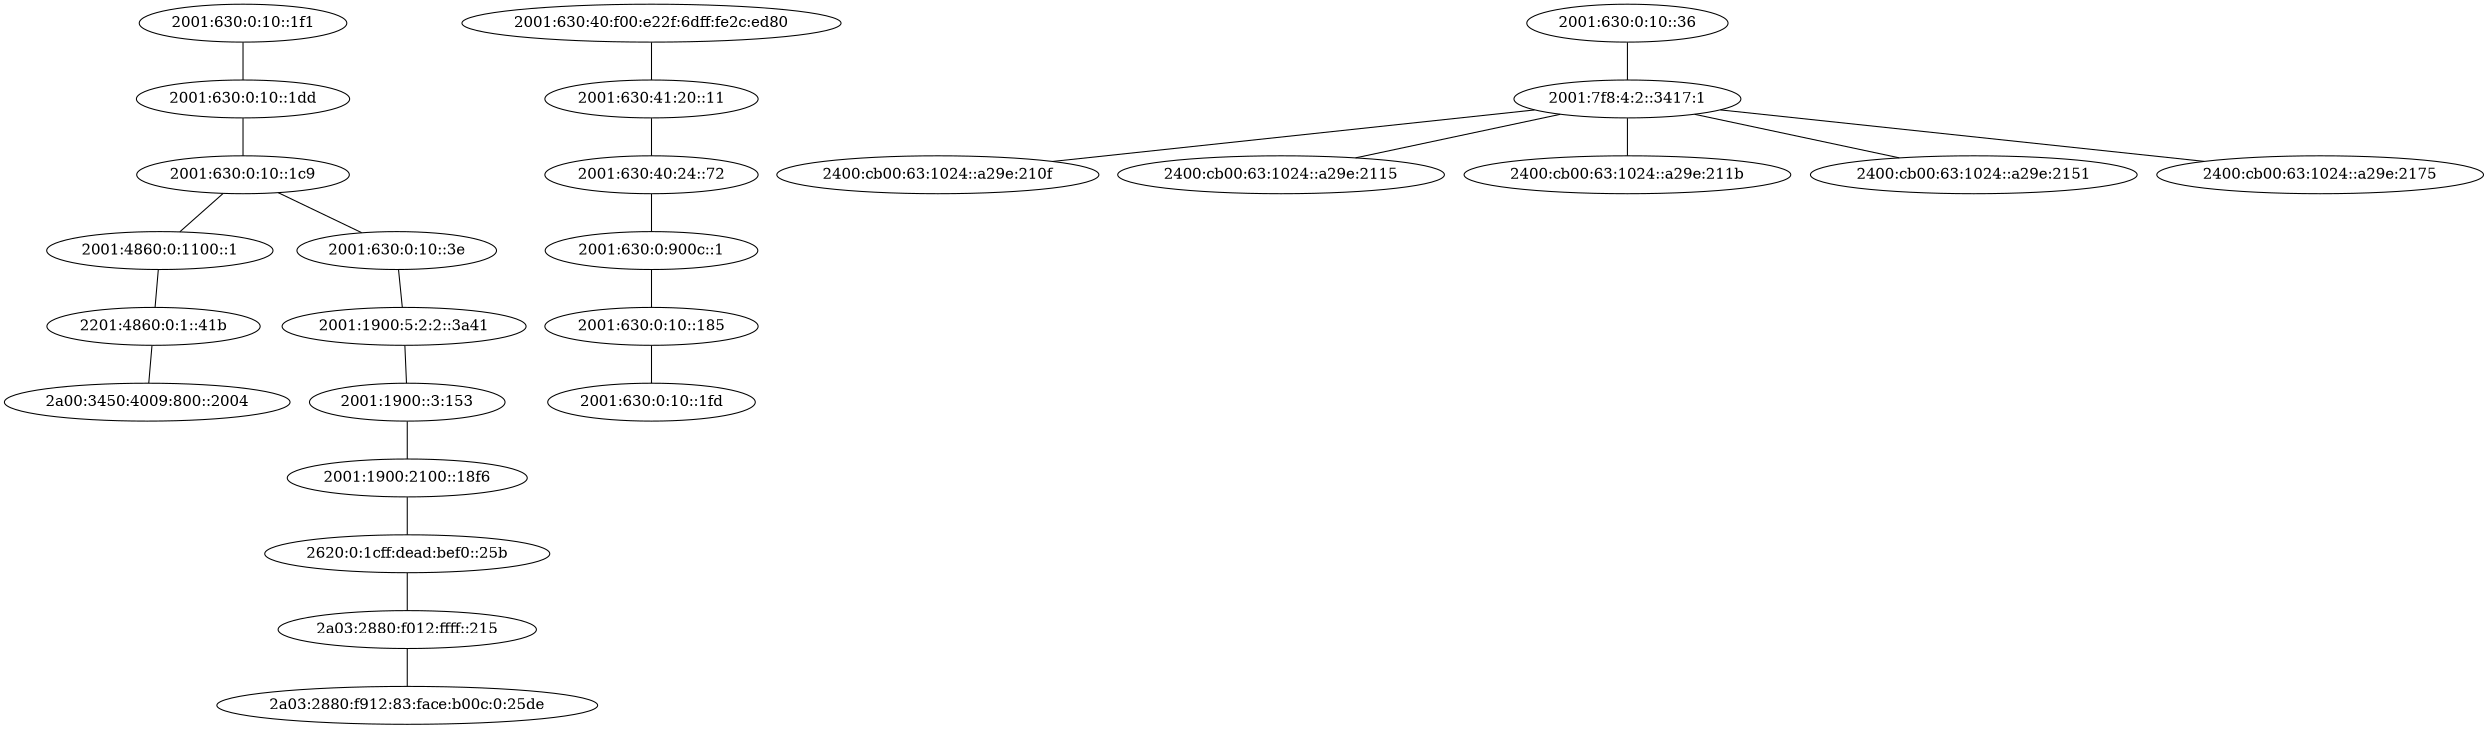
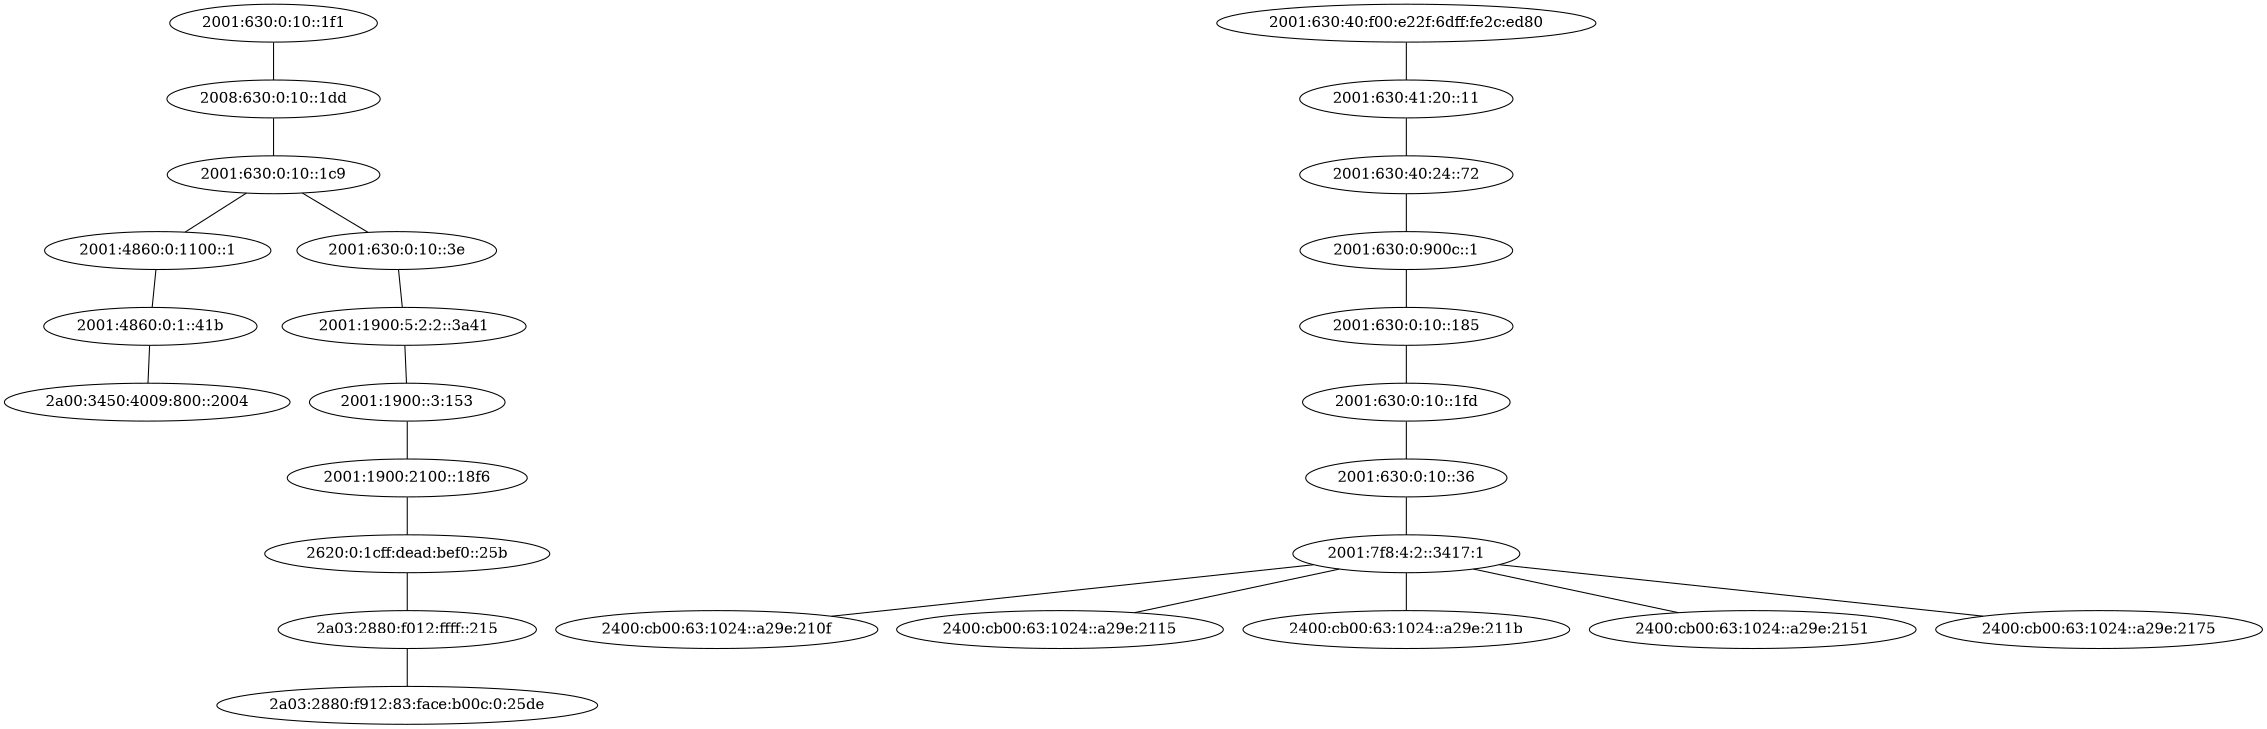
(243, 99) -> (274, 99)
(154, 326) -> (150, 326)
none -> (1406, 440)
